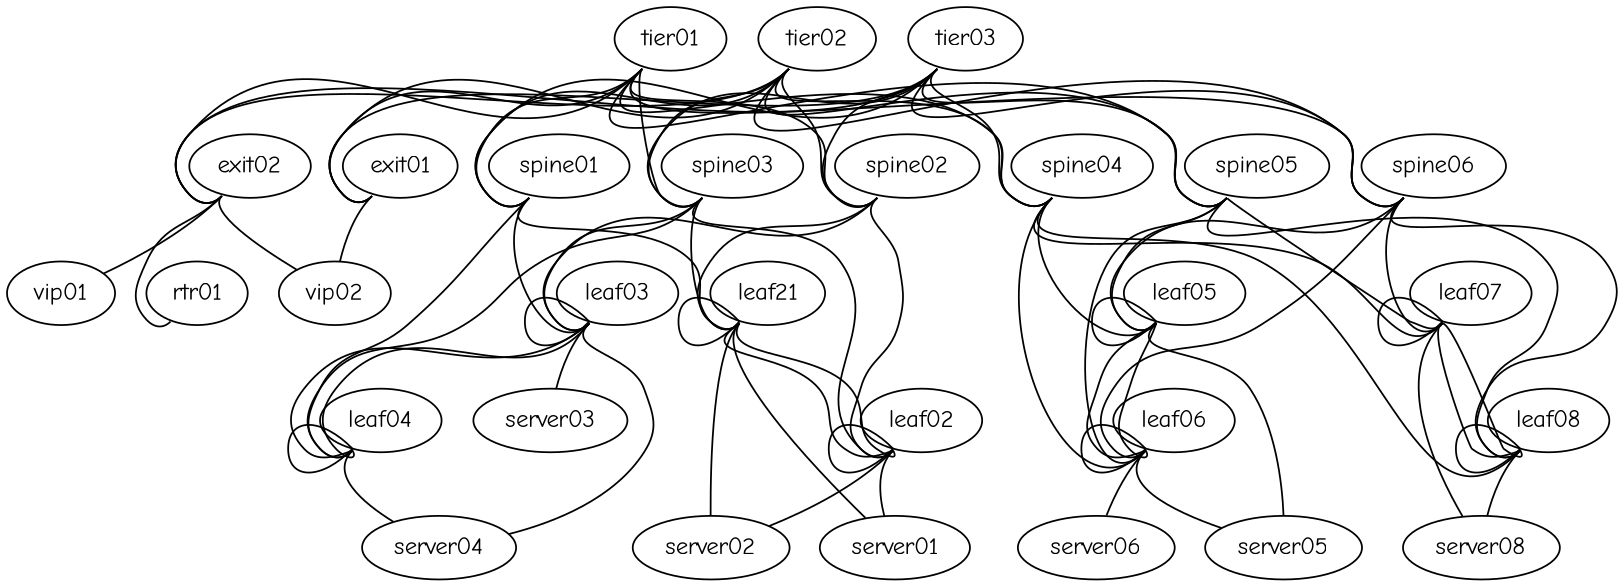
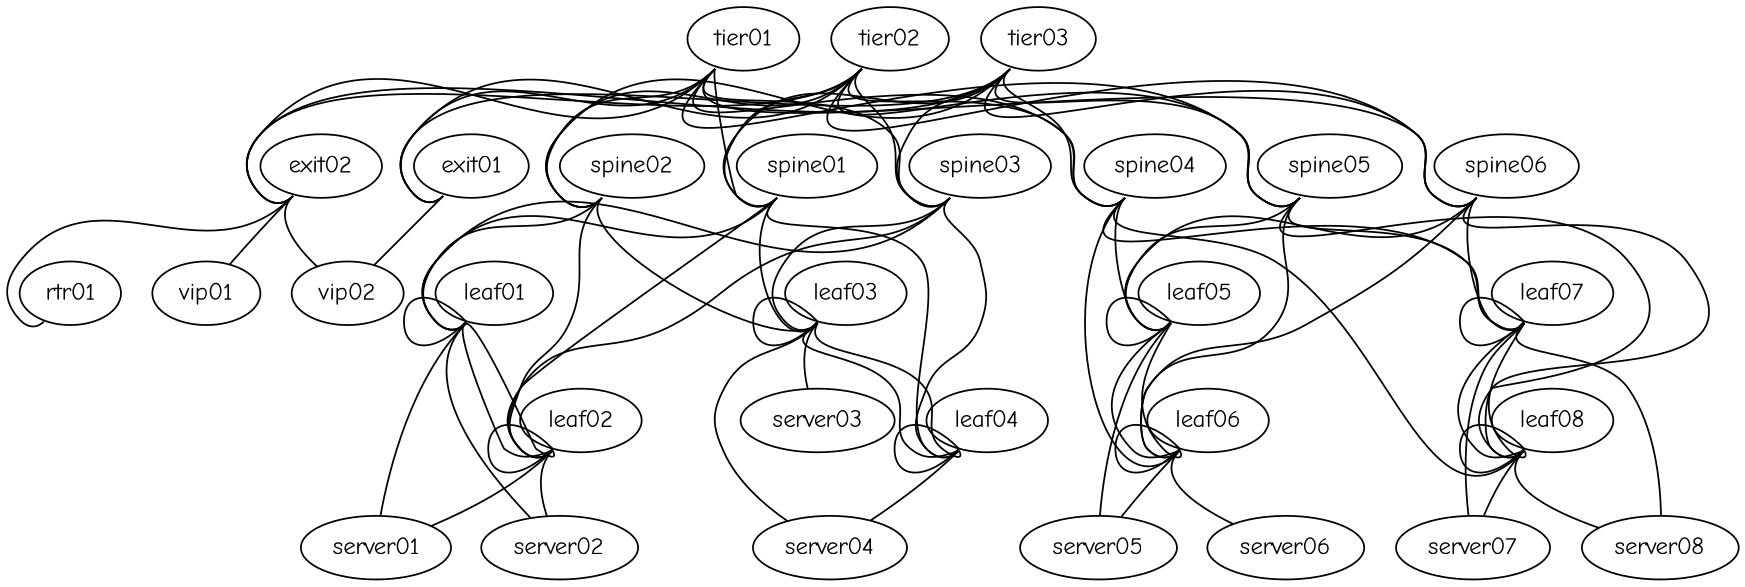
(768, 293) -> (494, 293)
none -> (606, 322)
none -> (1473, 548)
